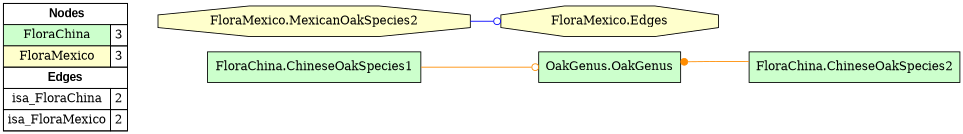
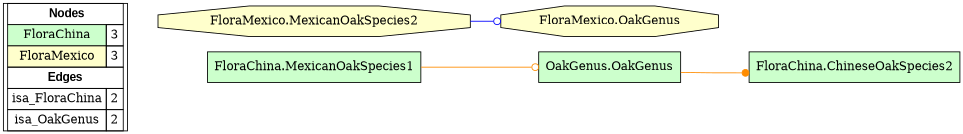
(610, 21) -> (610, 21)
(718, 61) -> (711, 73)
(314, 67) -> (314, 67)
(57, 120) -> (57, 120)
